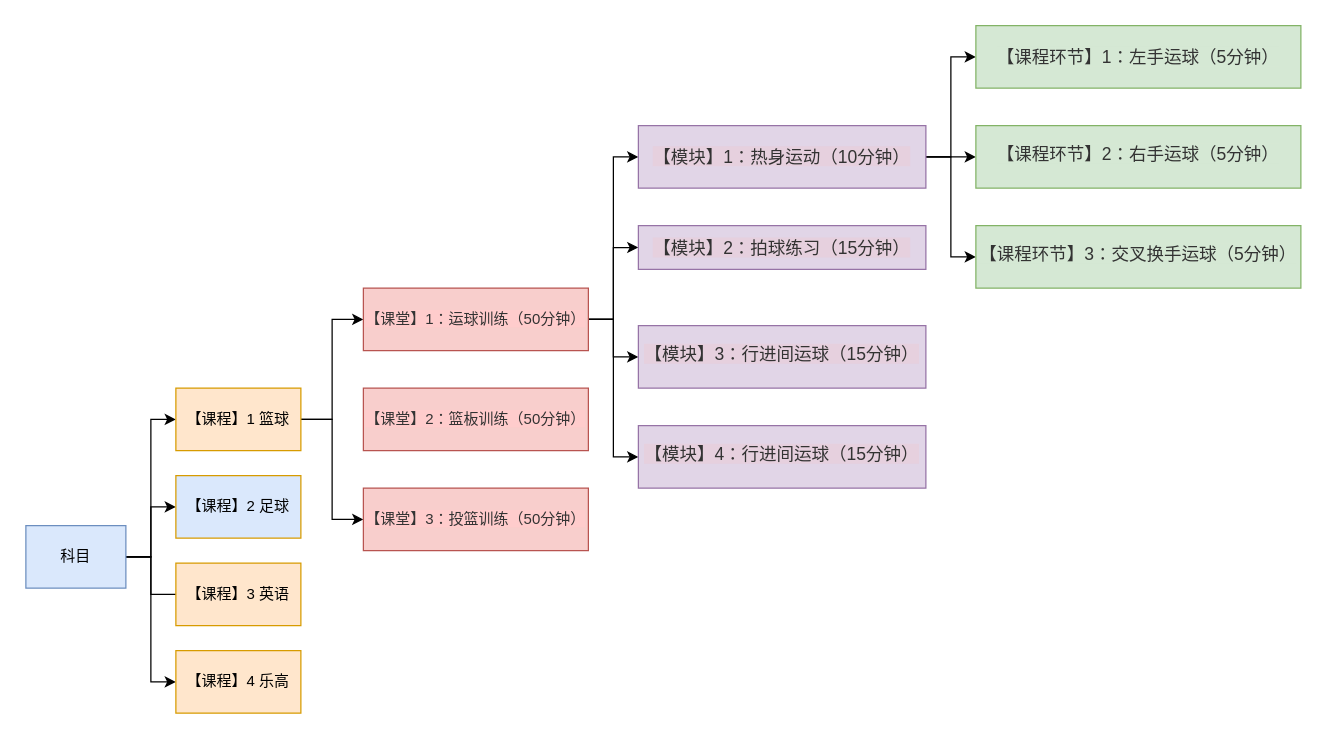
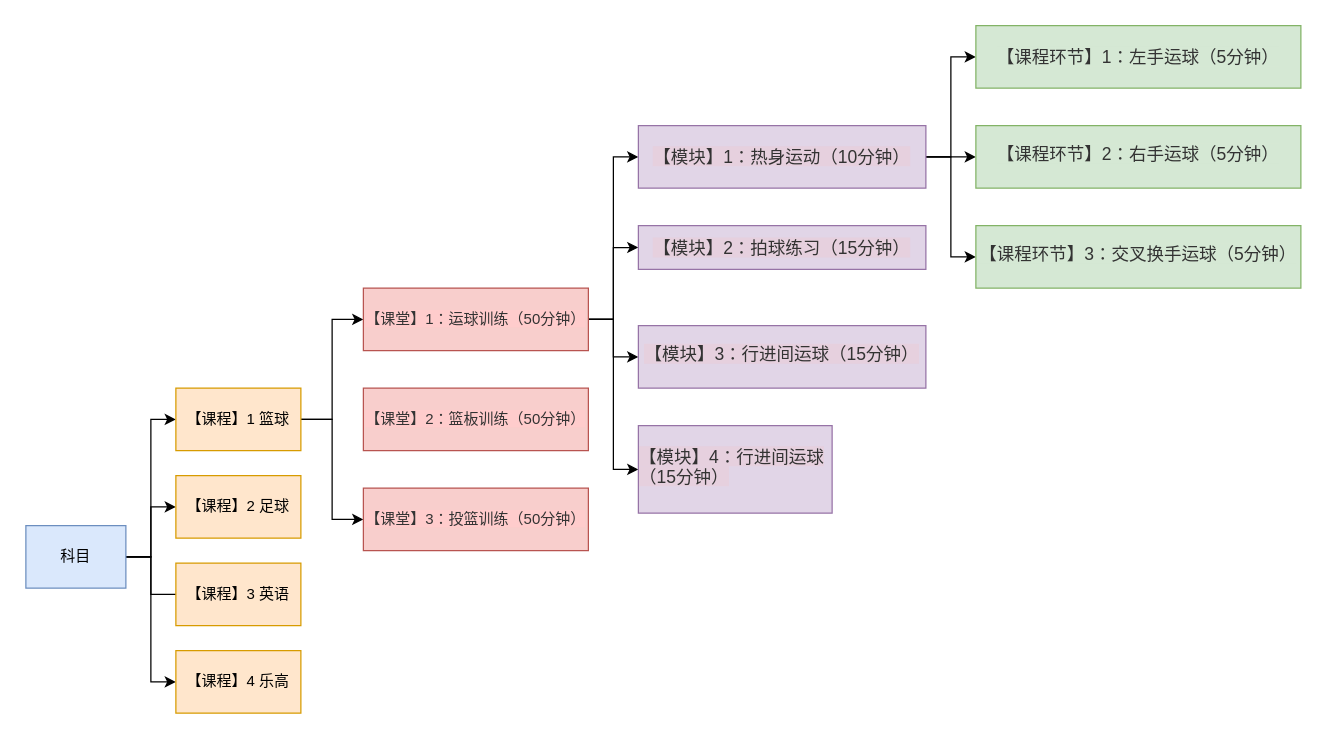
(782, 457) -> (735, 469)
(238, 507) -> (238, 507)
